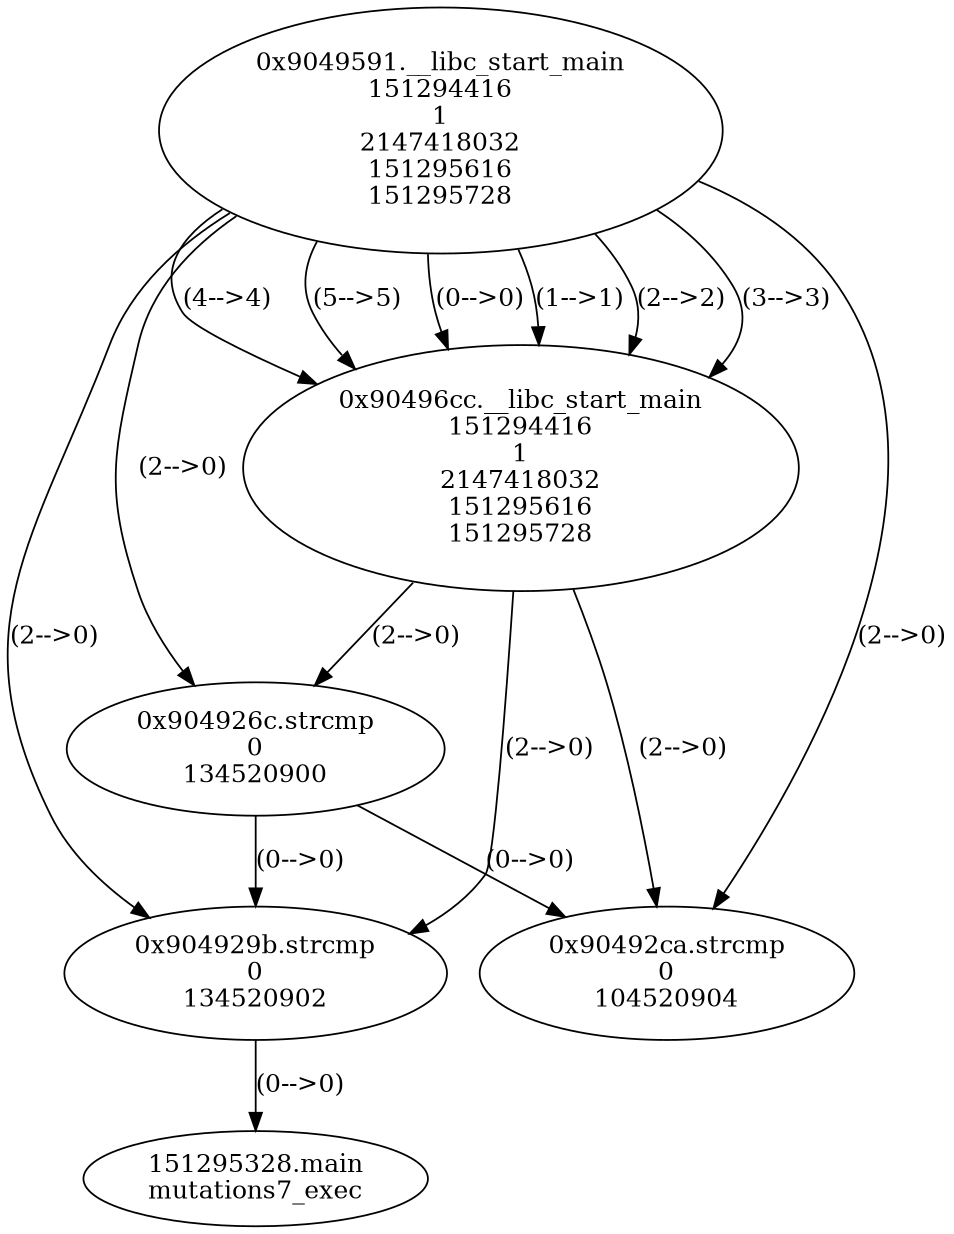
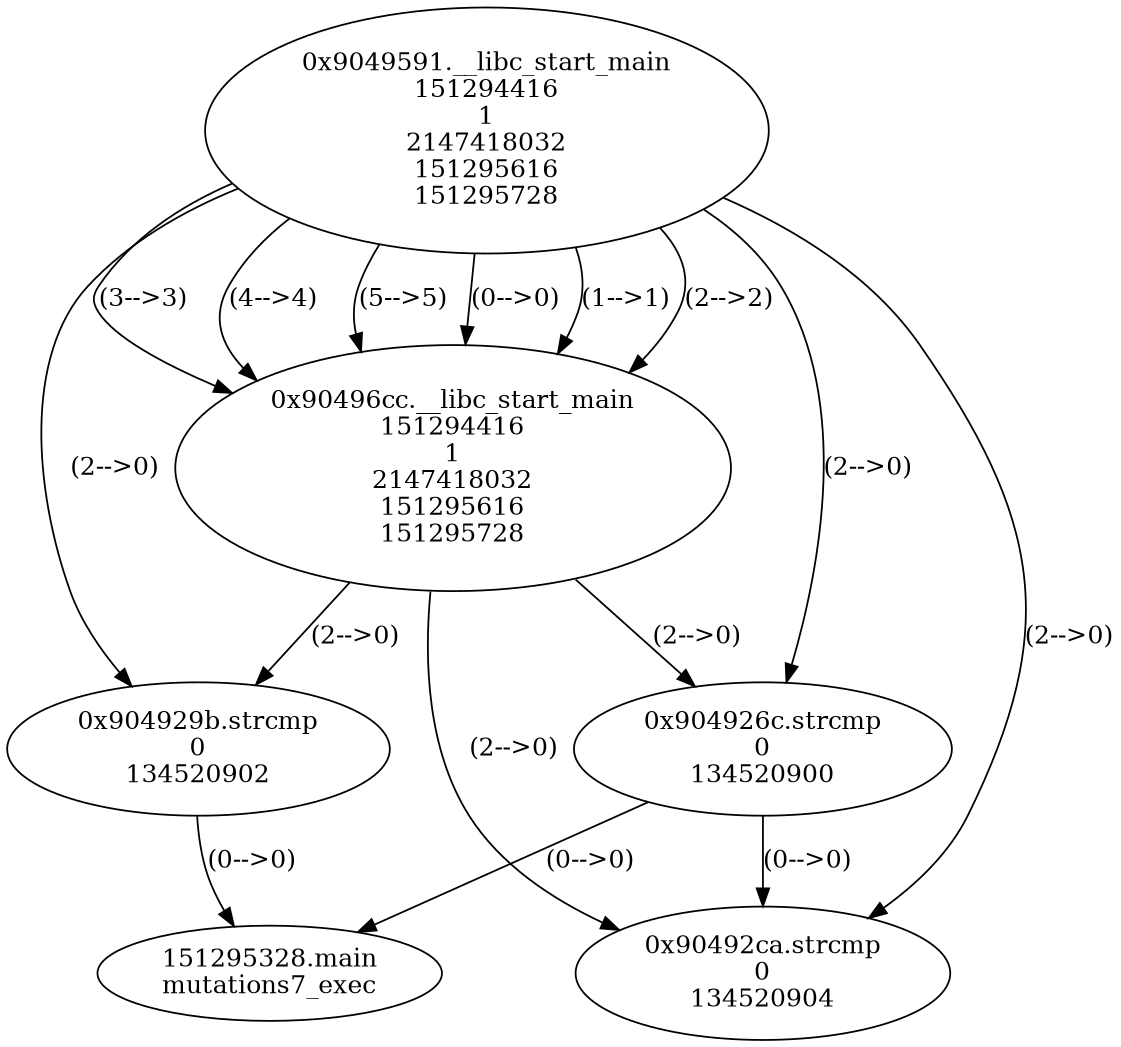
(256, 852) -> (525, 857)
(667, 973) -> (763, 973)
